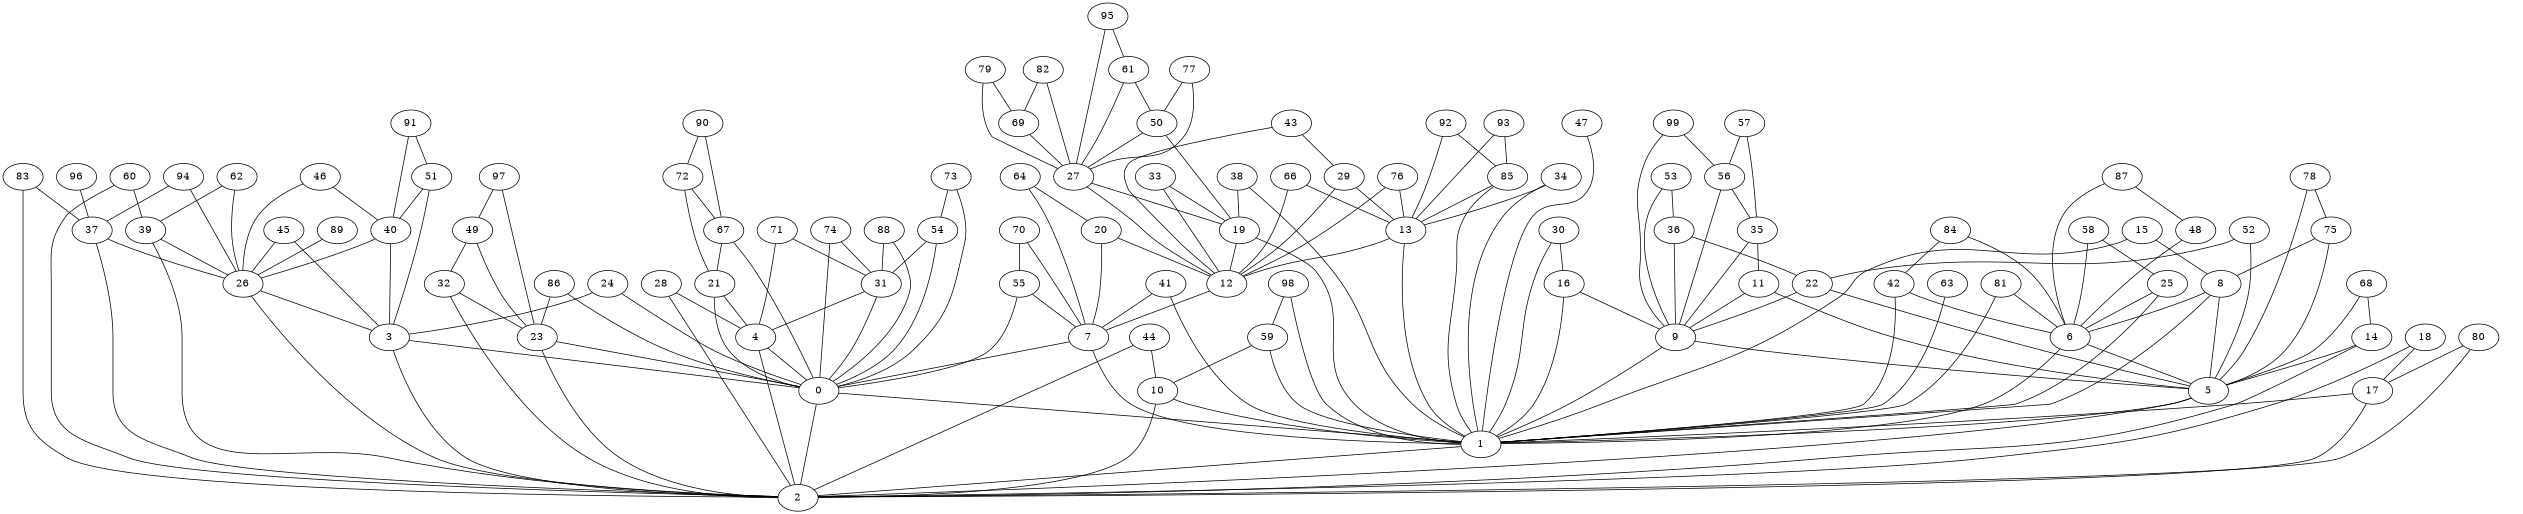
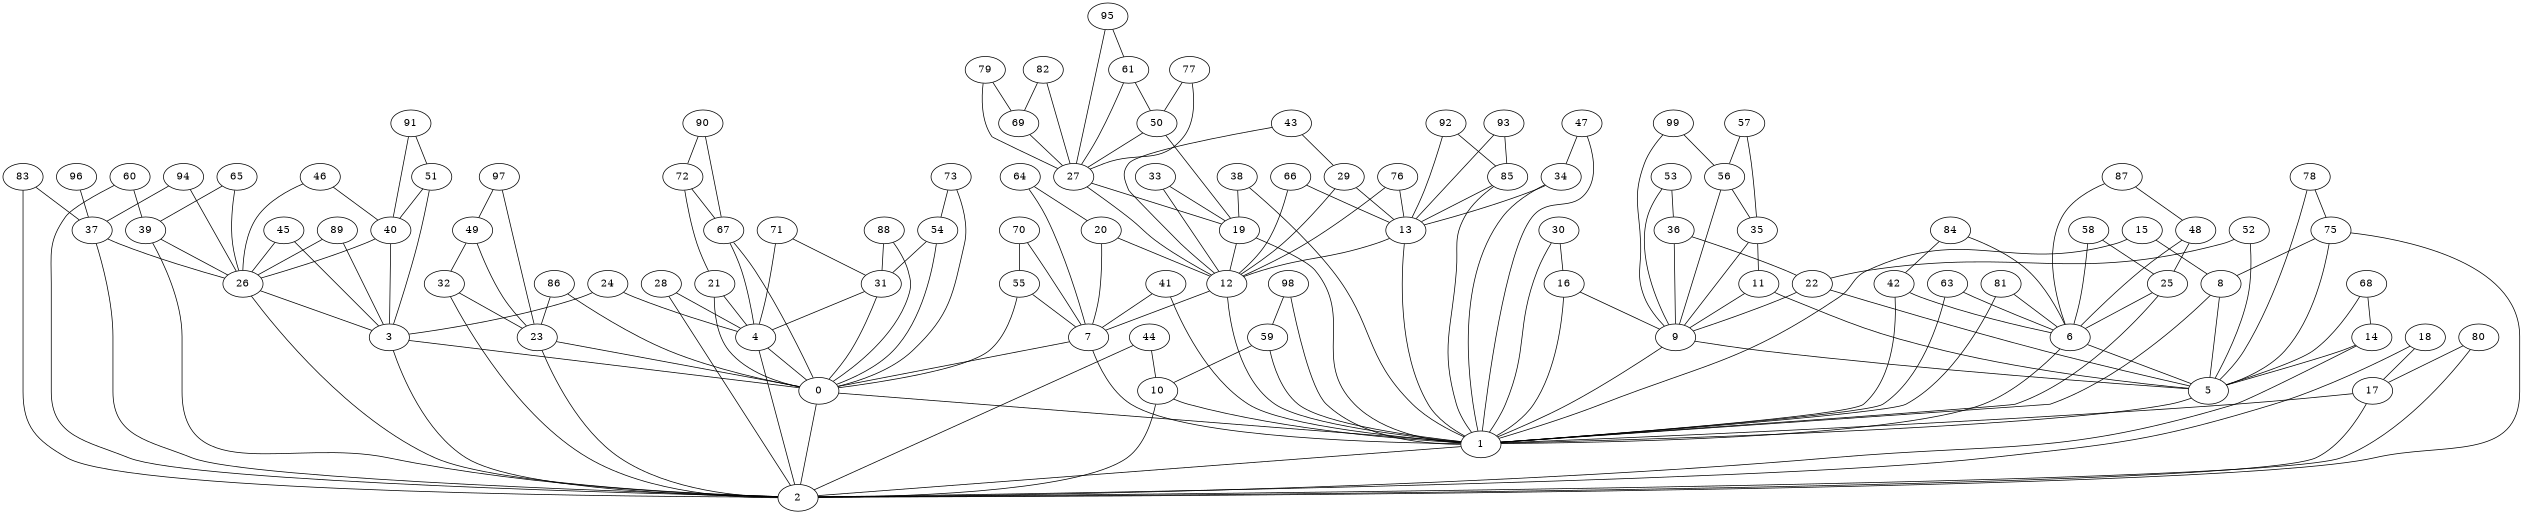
none -> (1572, 150)
(237, 177) -> (237, 177)
(831, 230) -> none
(719, 257) -> (745, 283)
none -> (2179, 261)
none -> (363, 284)
(2150, 313) -> (2008, 312)
(707, 347) -> (671, 311)
none -> (1308, 417)
(1506, 466) -> (1821, 487)
